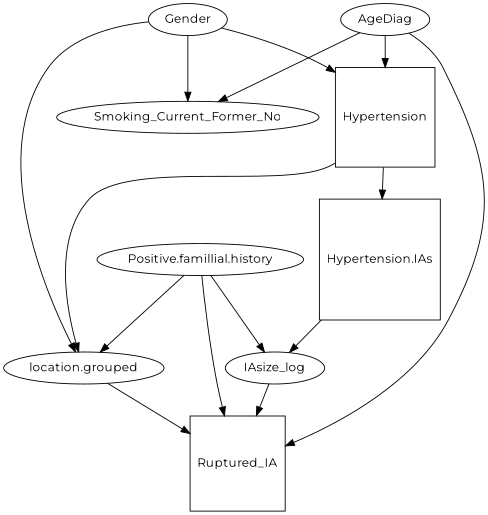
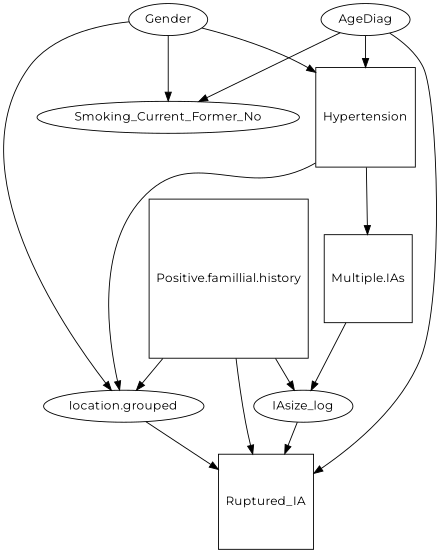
(200, 260) -> (229, 279)
(380, 260) -> (368, 279)
